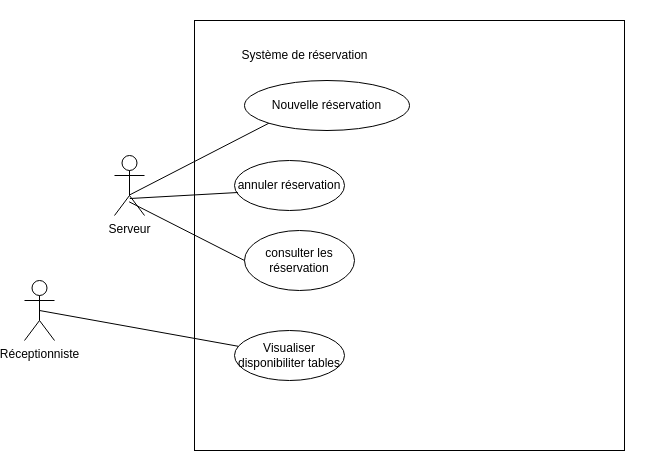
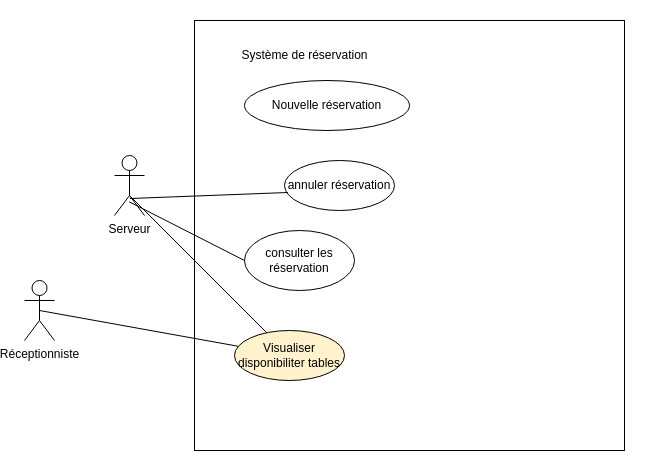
(199, 159) -> (205, 271)
(290, 186) -> (340, 186)
(290, 356) -> (290, 356)
